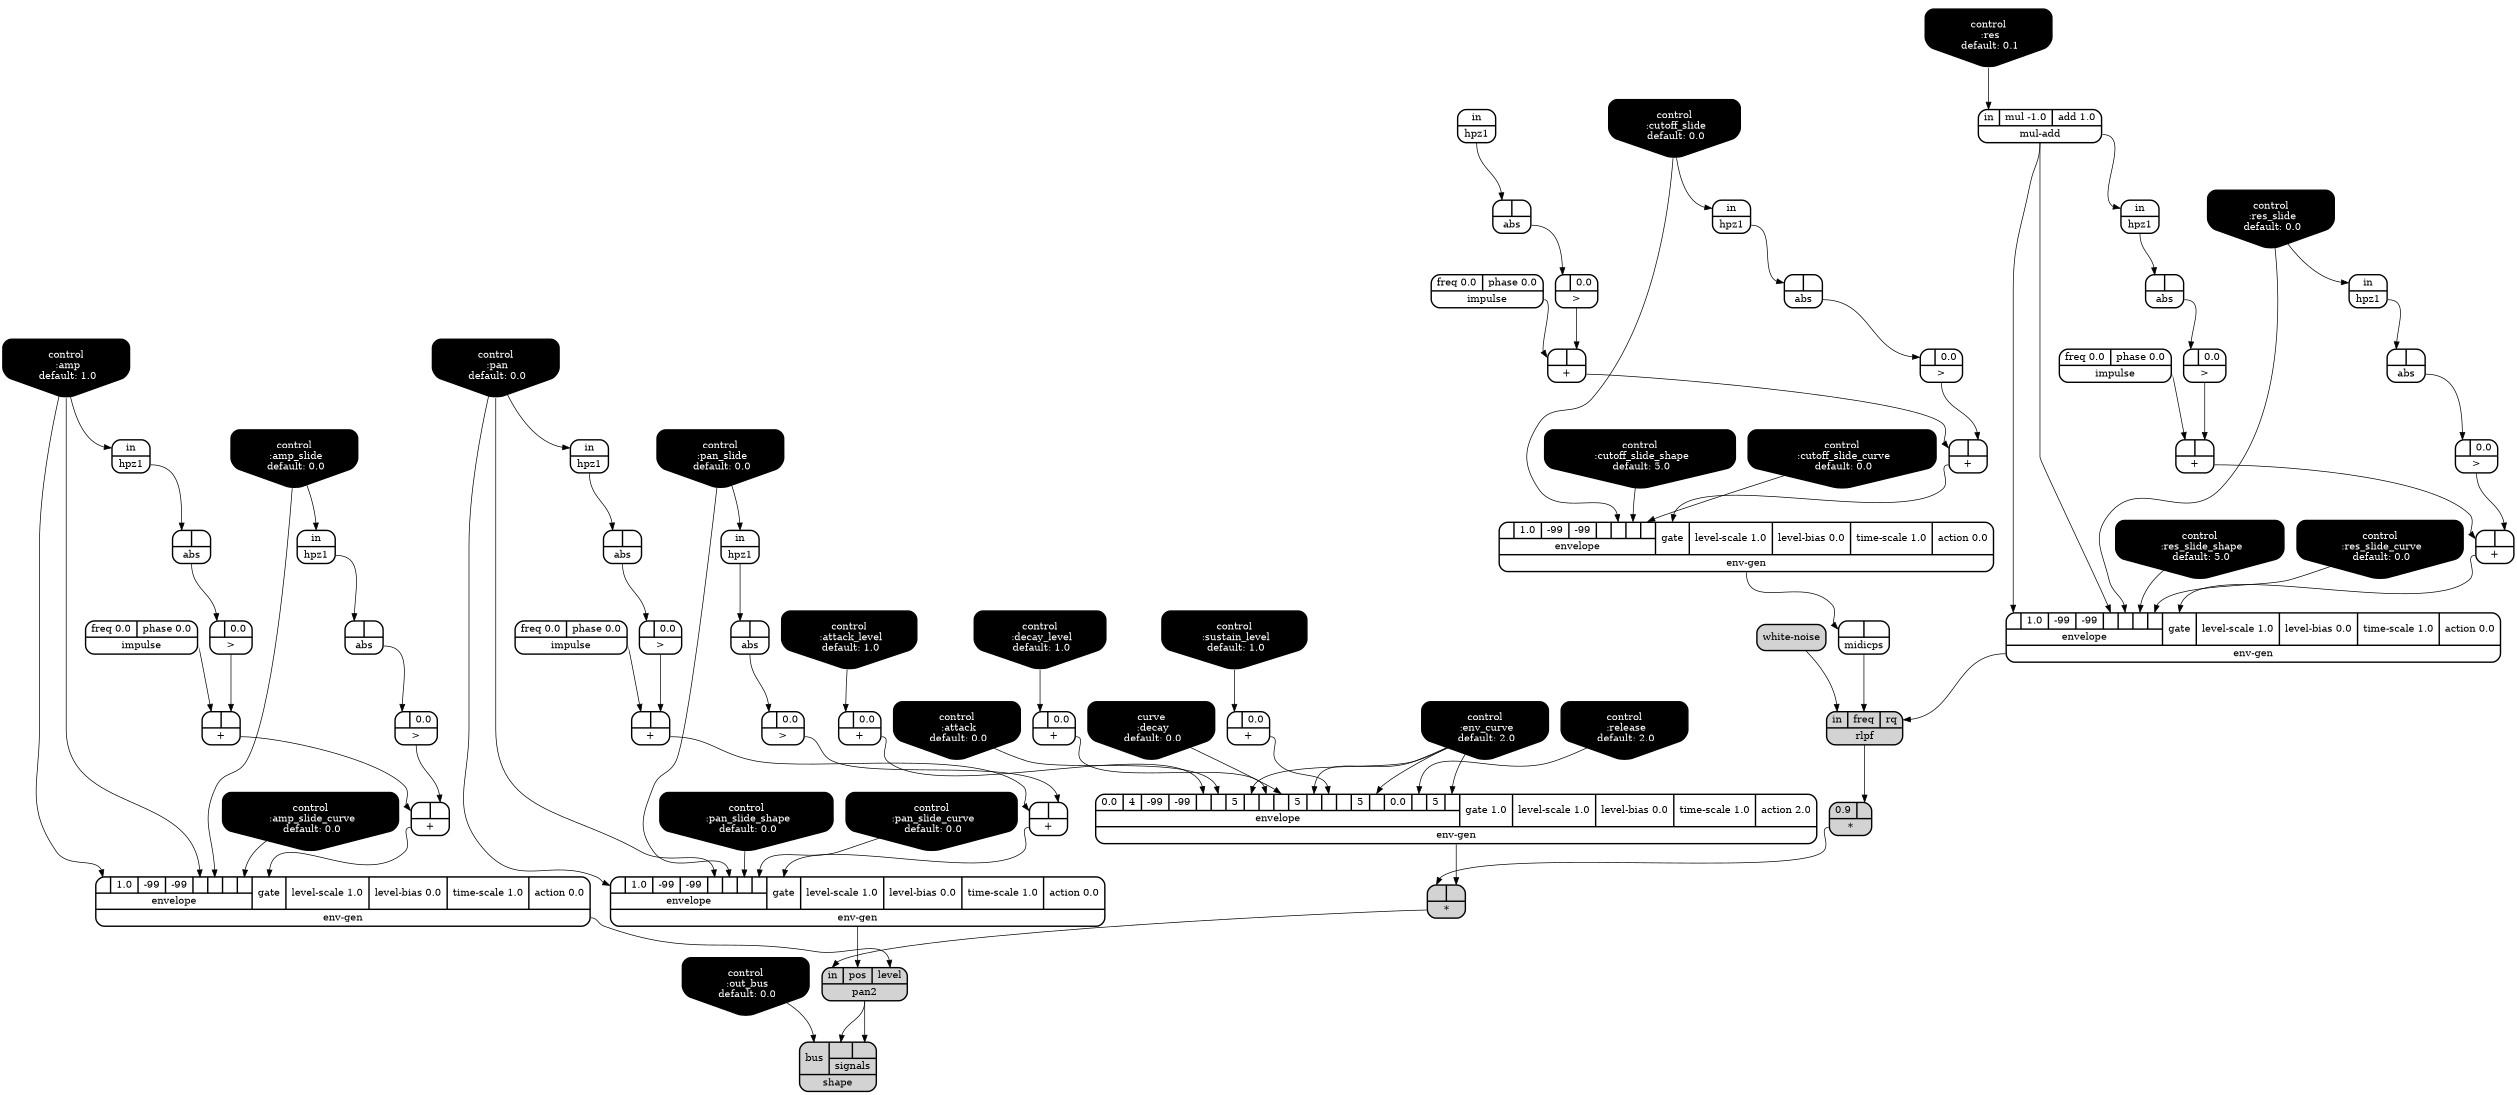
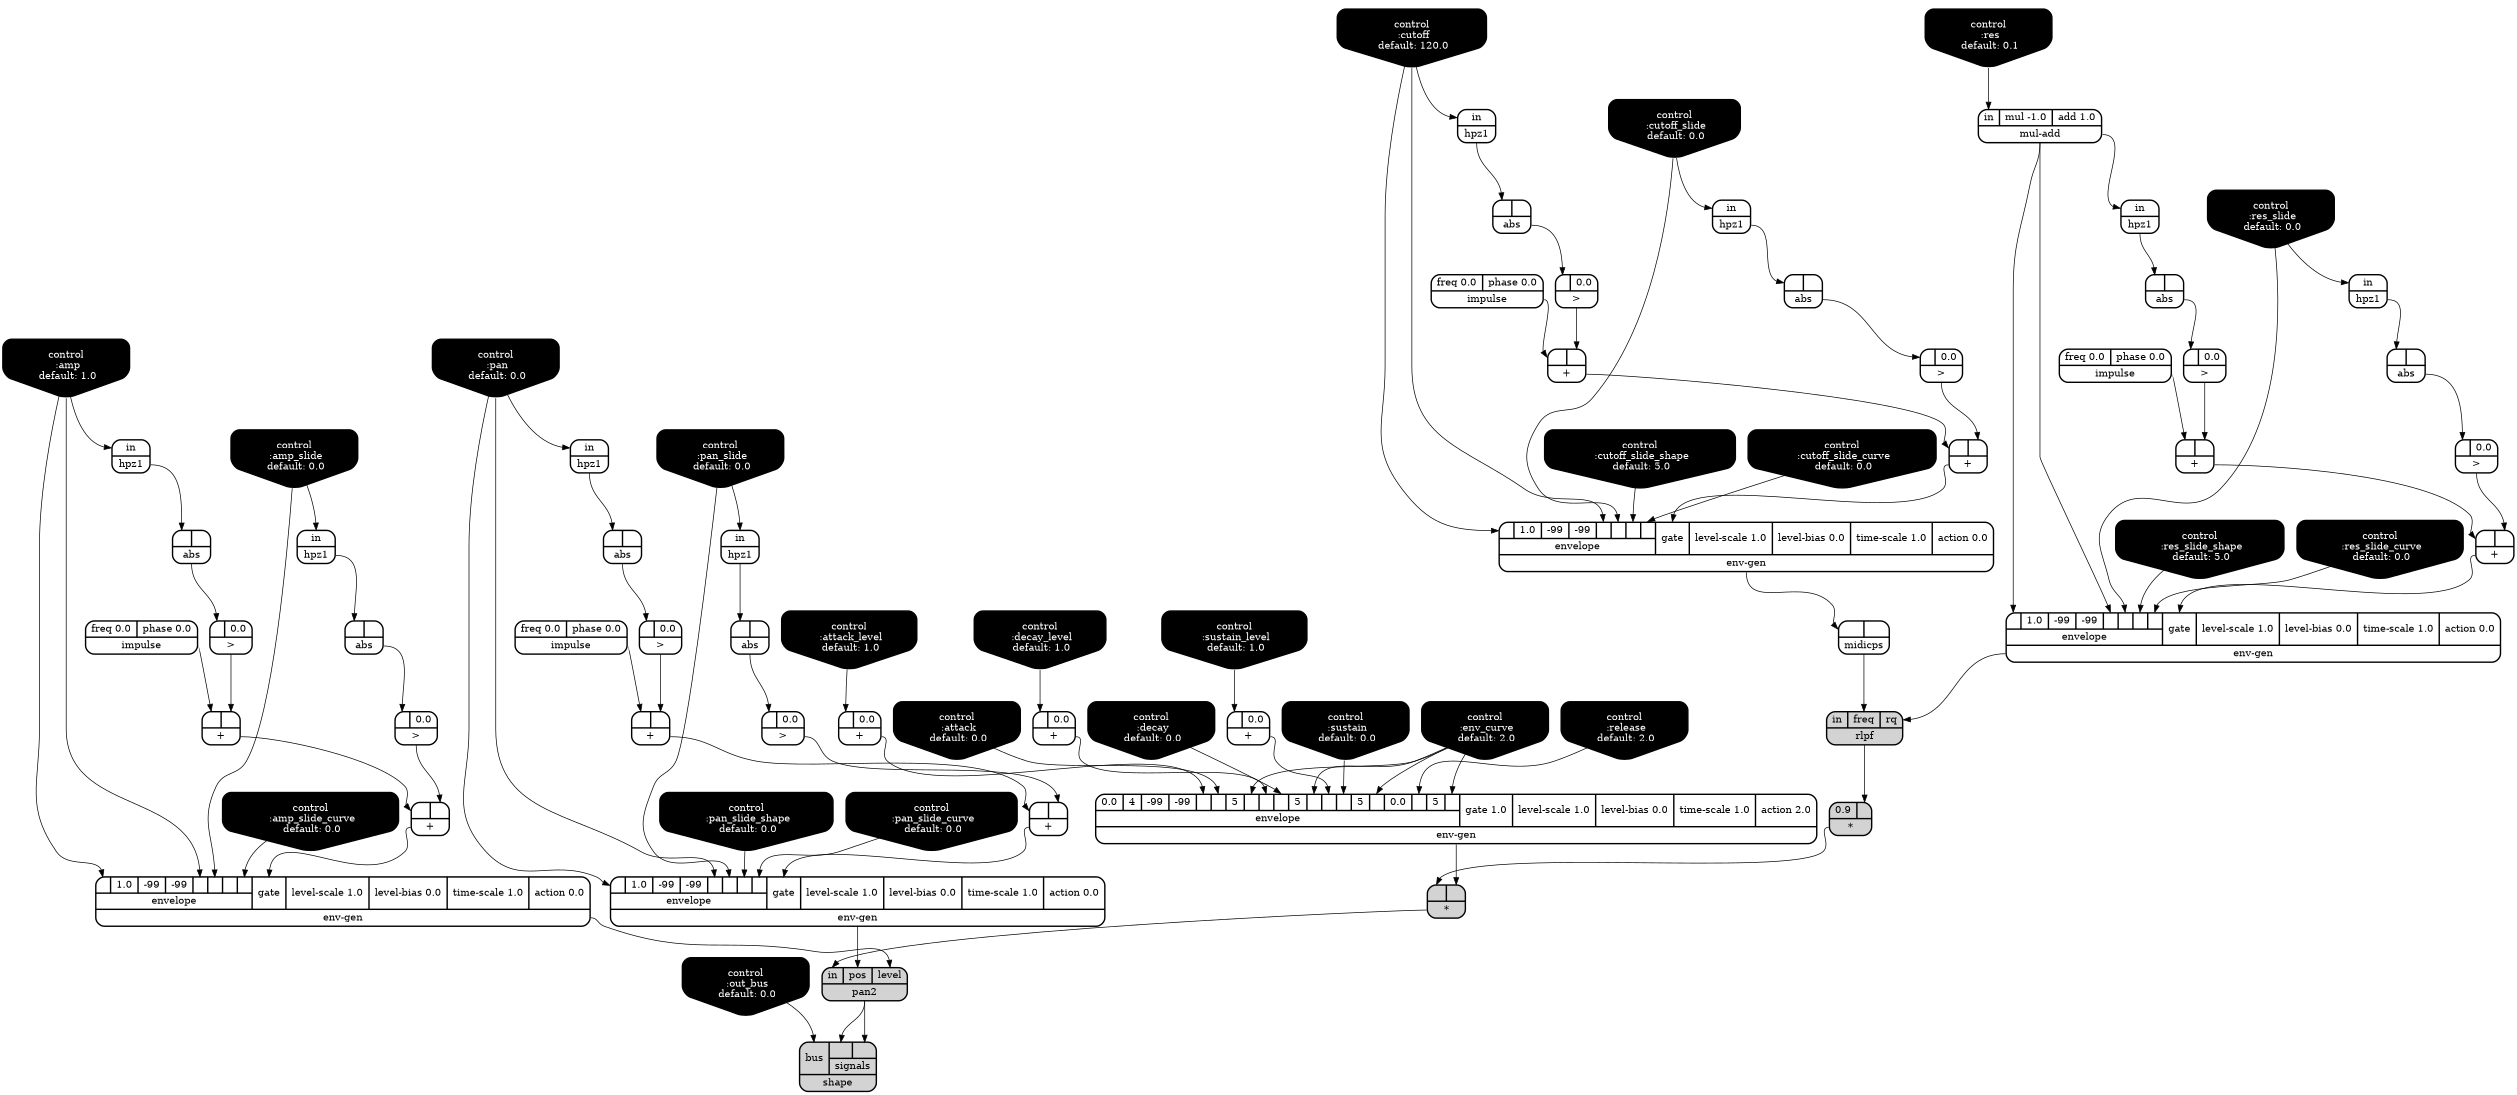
none -> (1412, 36)
(1791, 638) -> none
(1151, 728) -> (1151, 728)
none -> (1346, 728)
